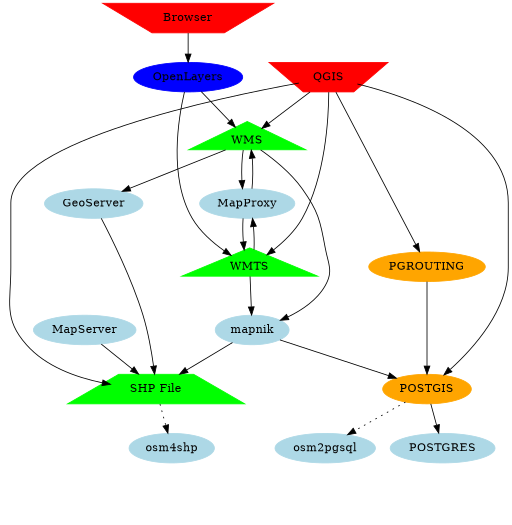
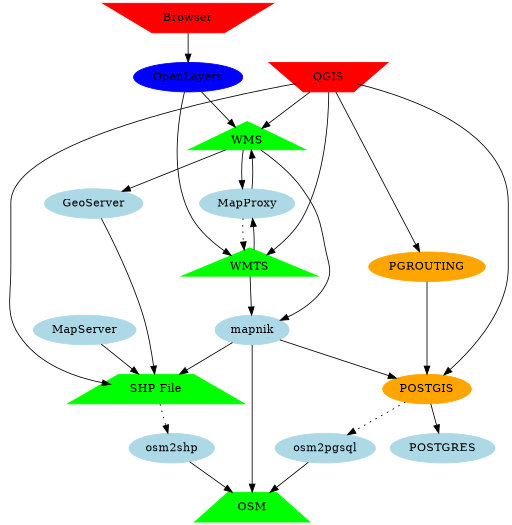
(243, 230) -> (243, 230)
(172, 448) -> (172, 448)
none -> (252, 507)
